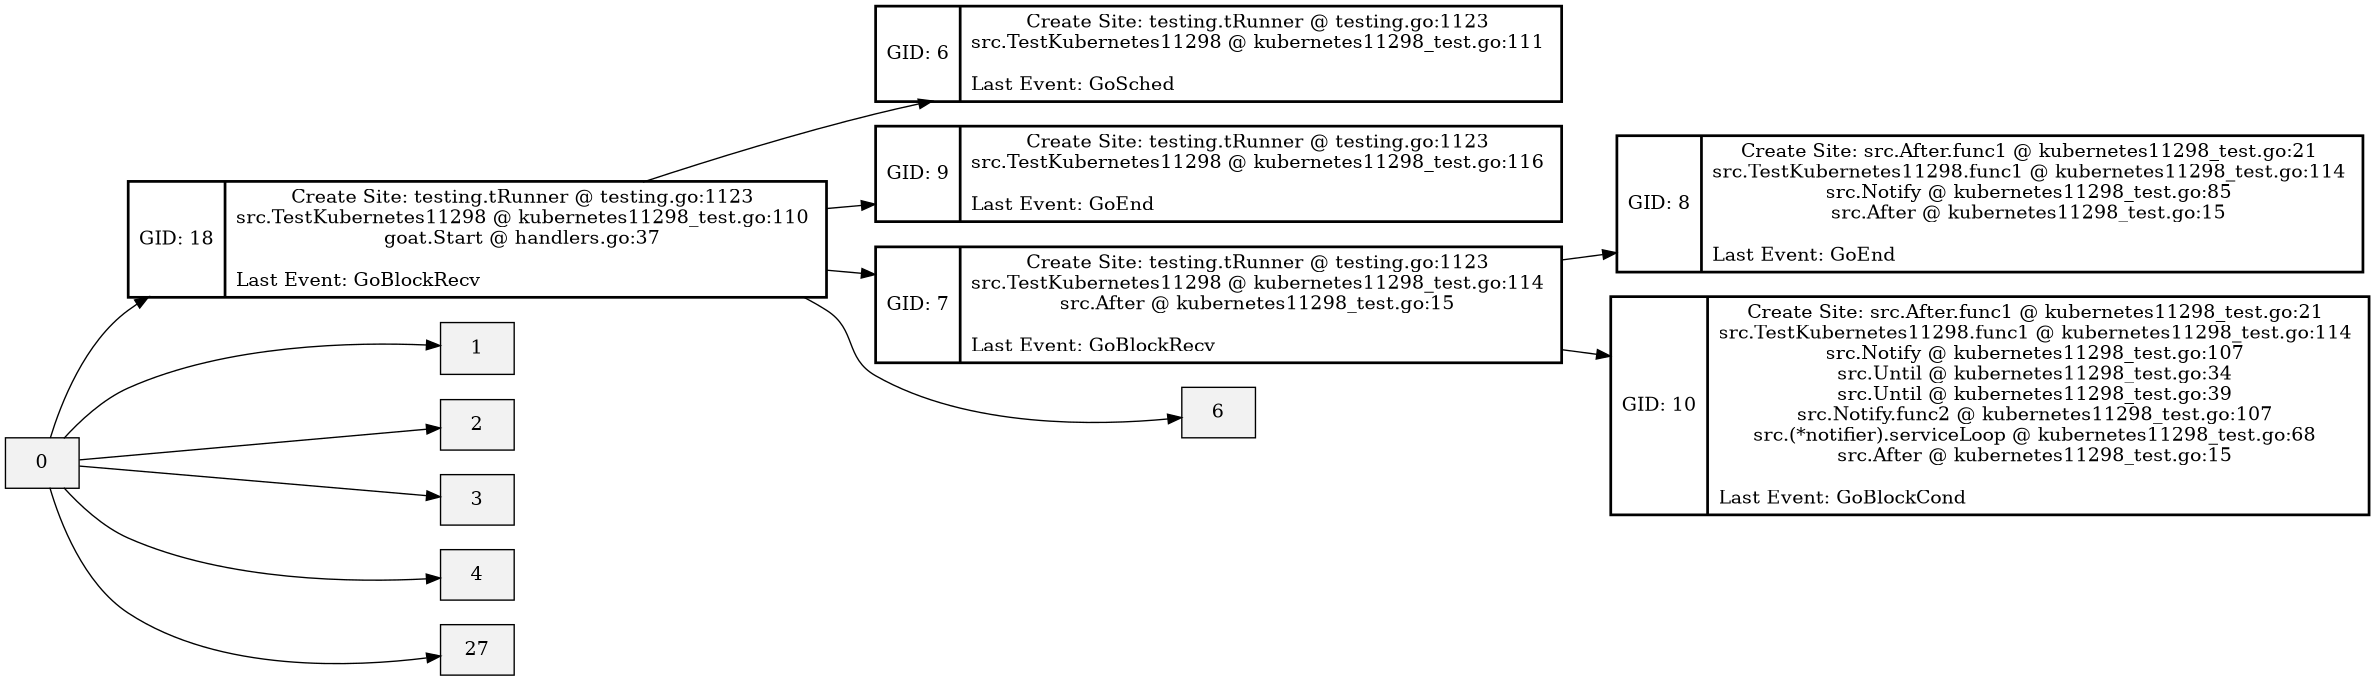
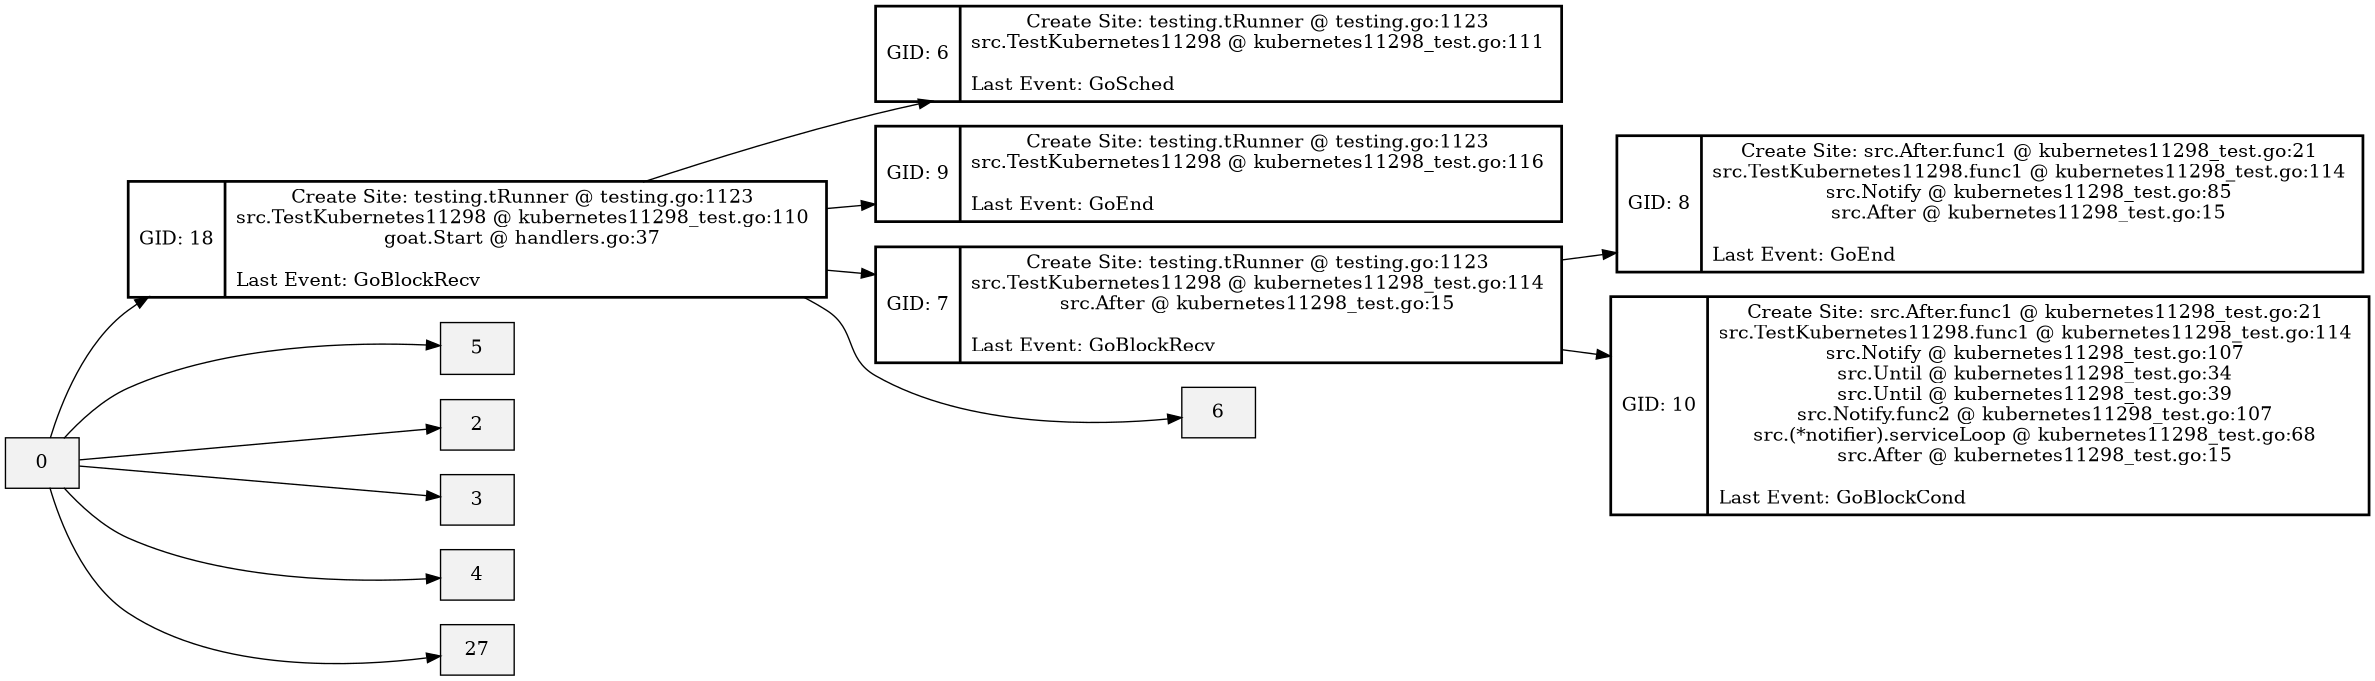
(477, 348) -> (477, 348)
